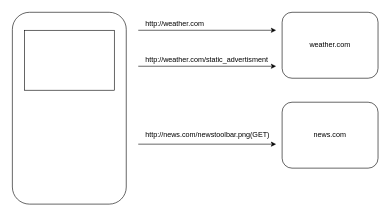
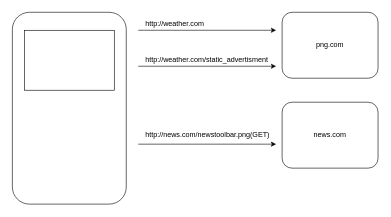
(330, 45) -> (330, 45)
